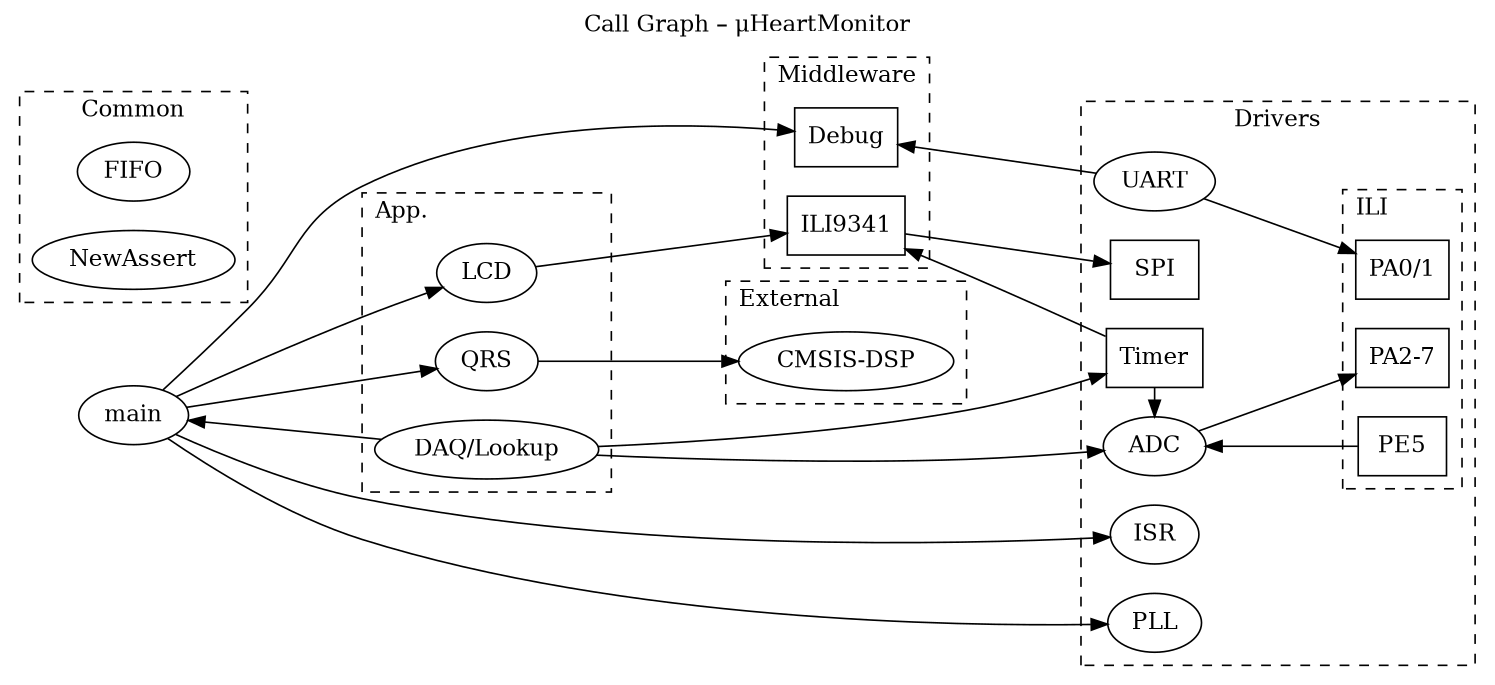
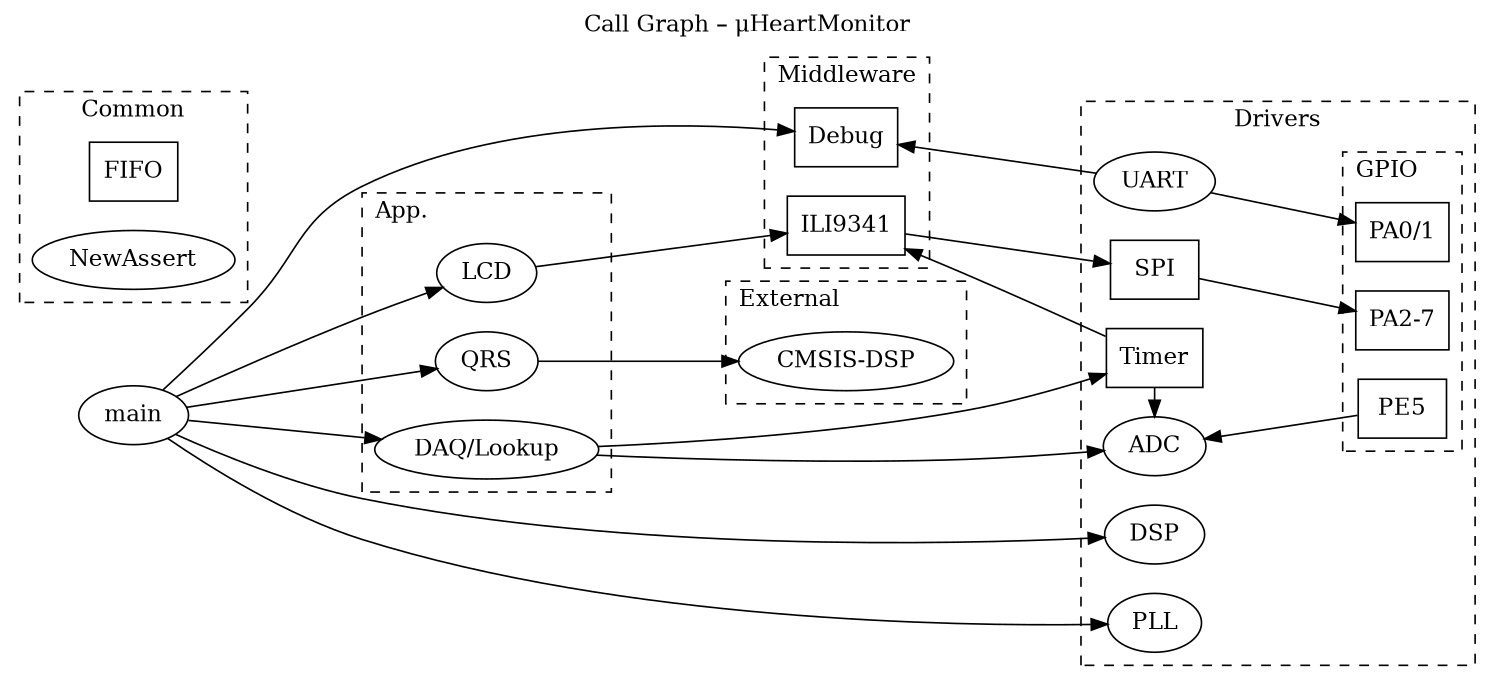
(134, 172) -> (134, 172)
(1372, 208) -> (1387, 171)
(1270, 405) -> (1269, 293)
(293, 431) -> (277, 429)
(1155, 535) -> (1155, 535)
